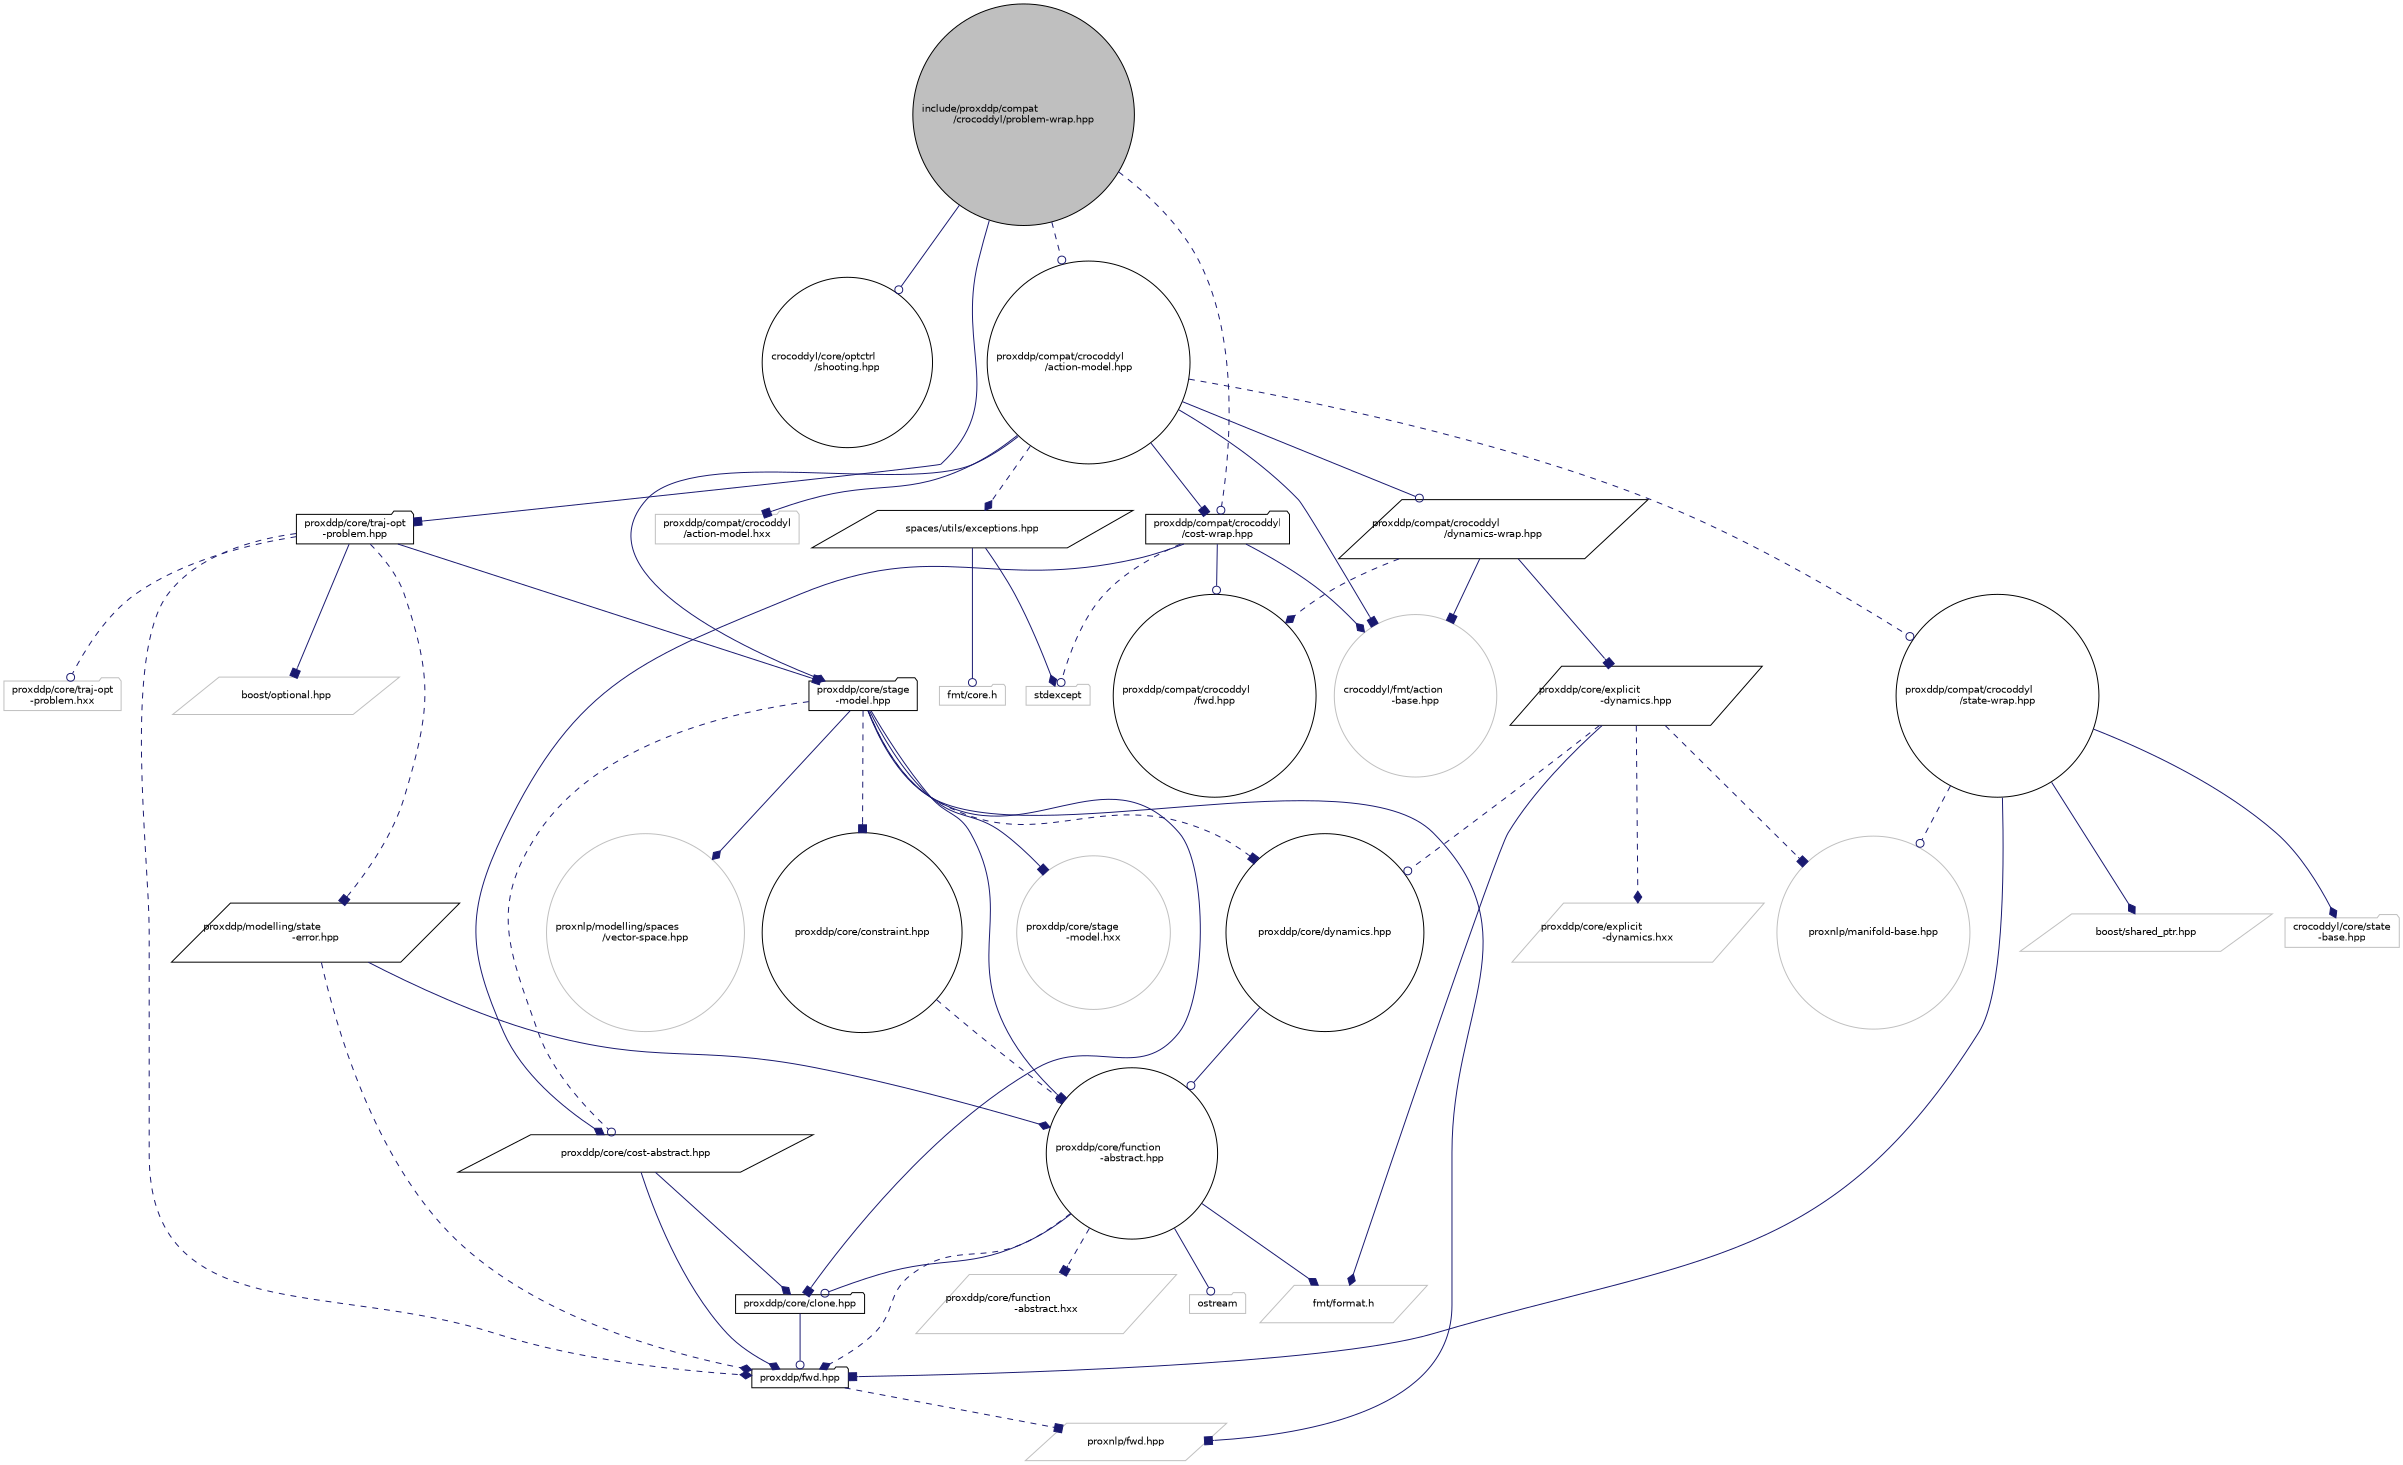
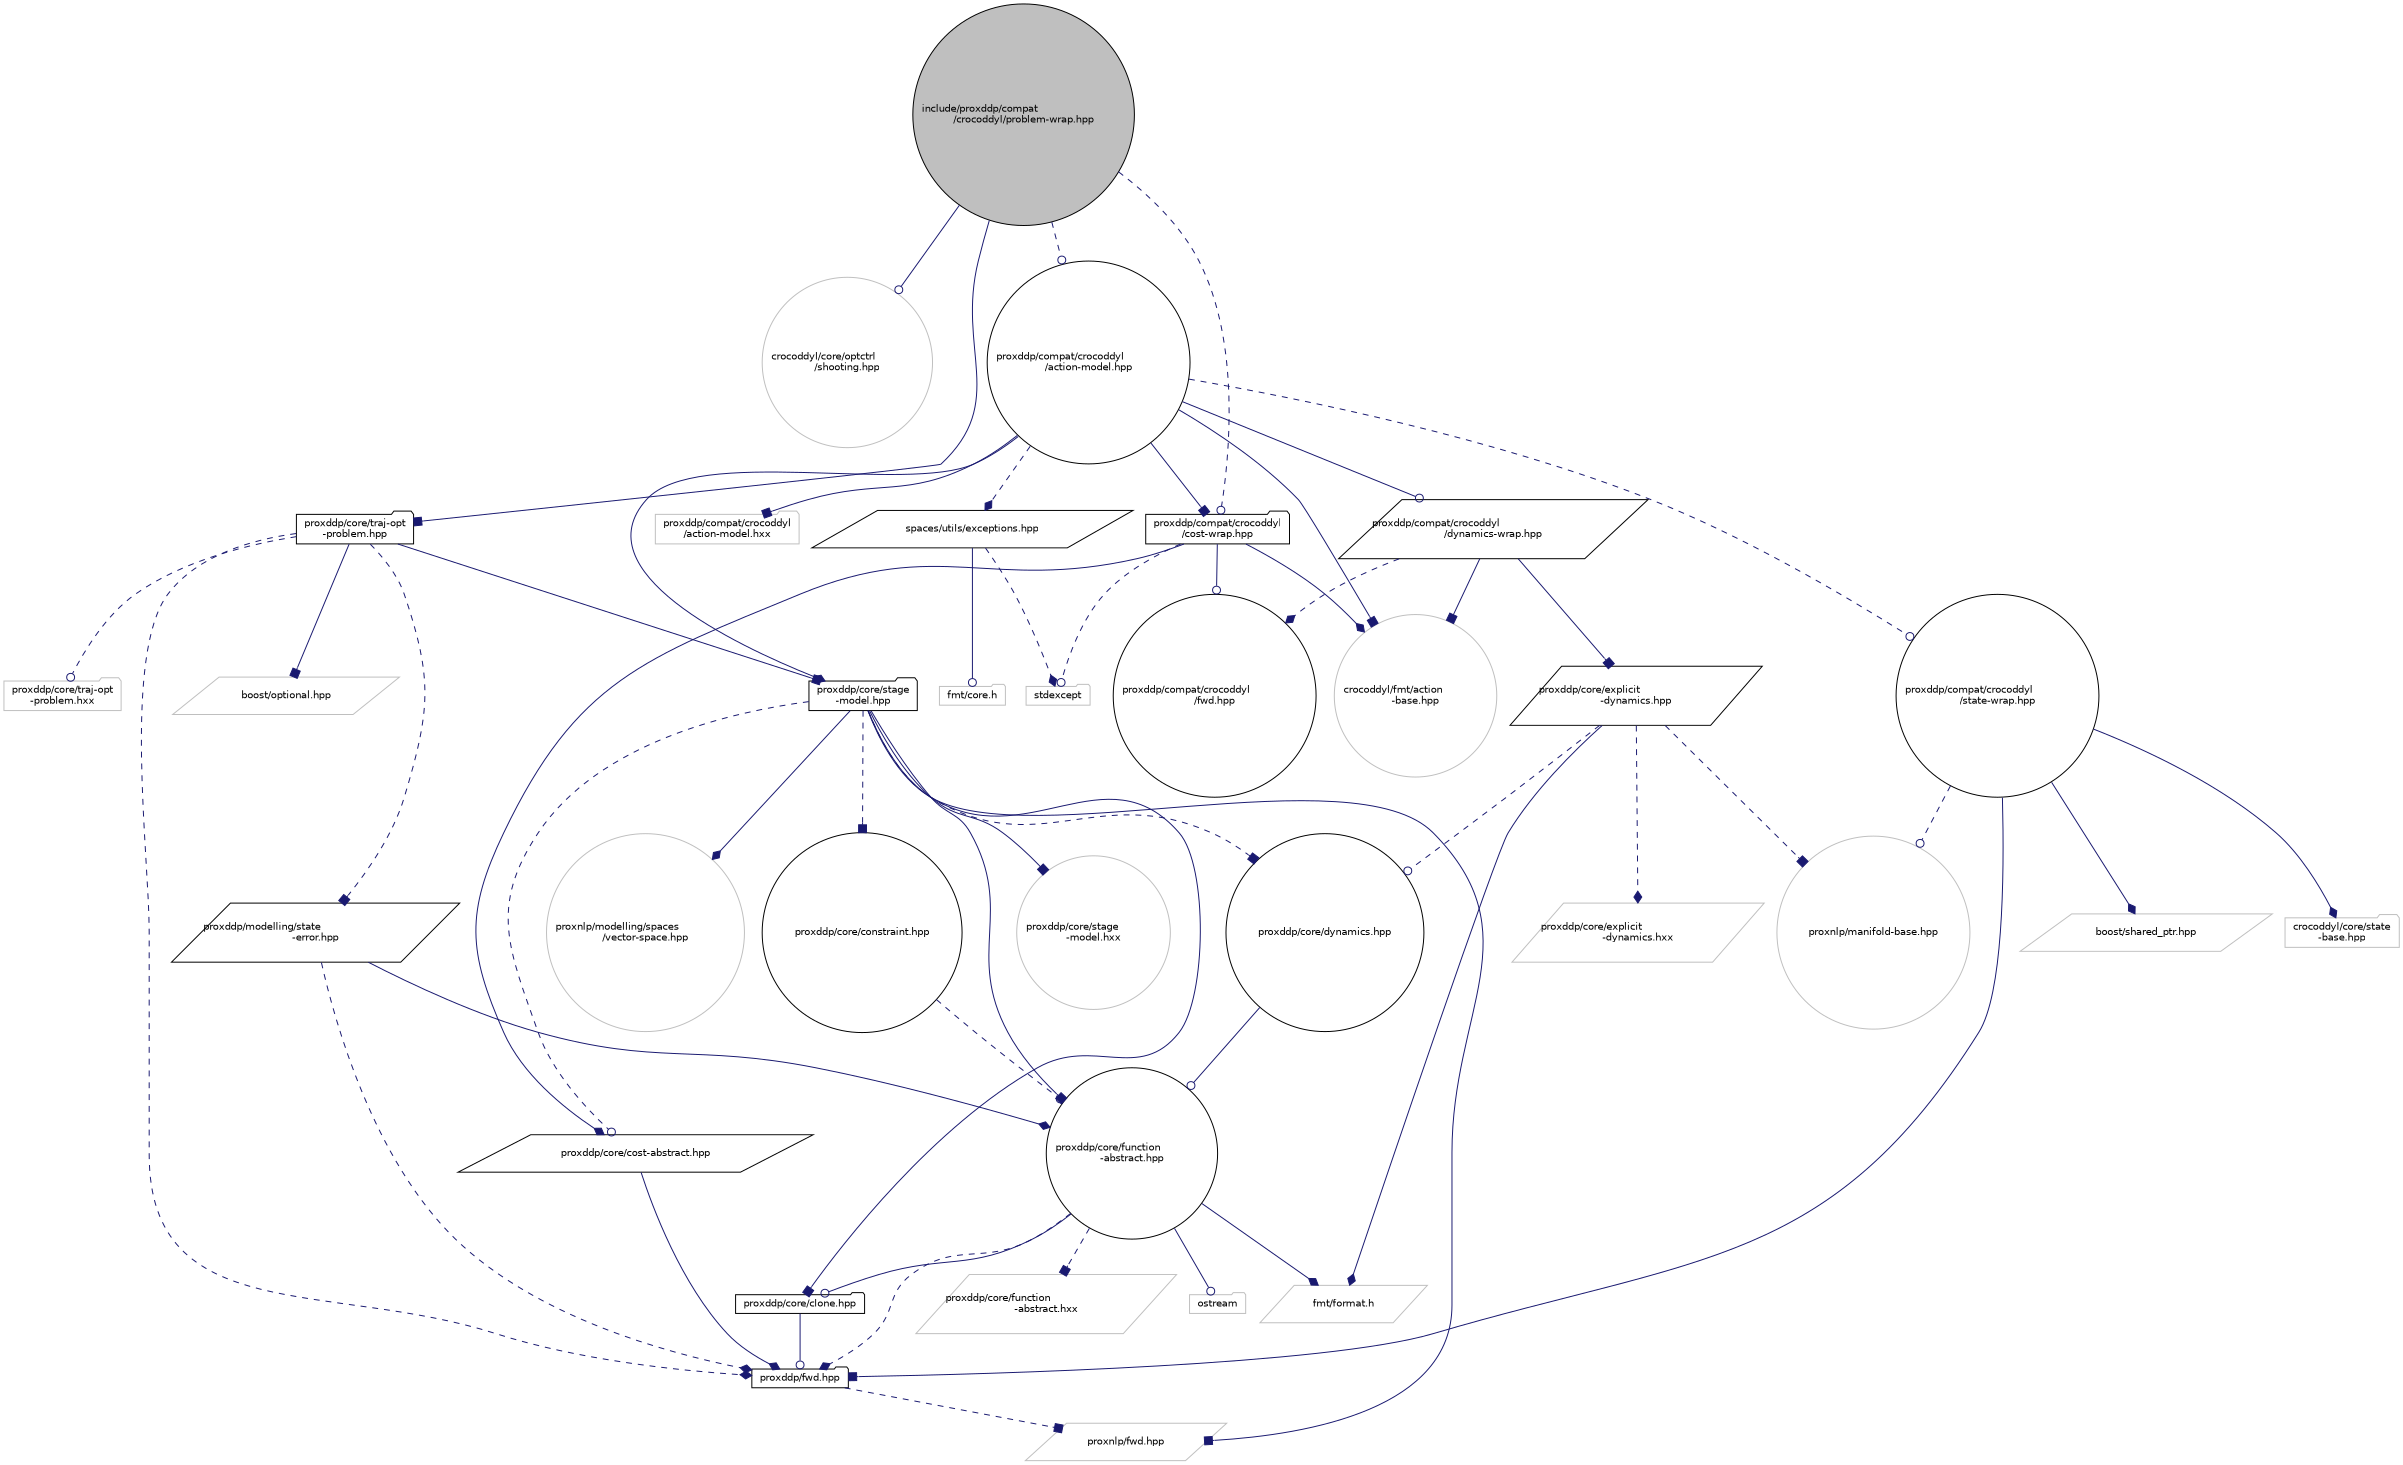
(847, 362) -> (847, 362)
(1023, 609) -> (1023, 609)
(719, 1229) -> none
